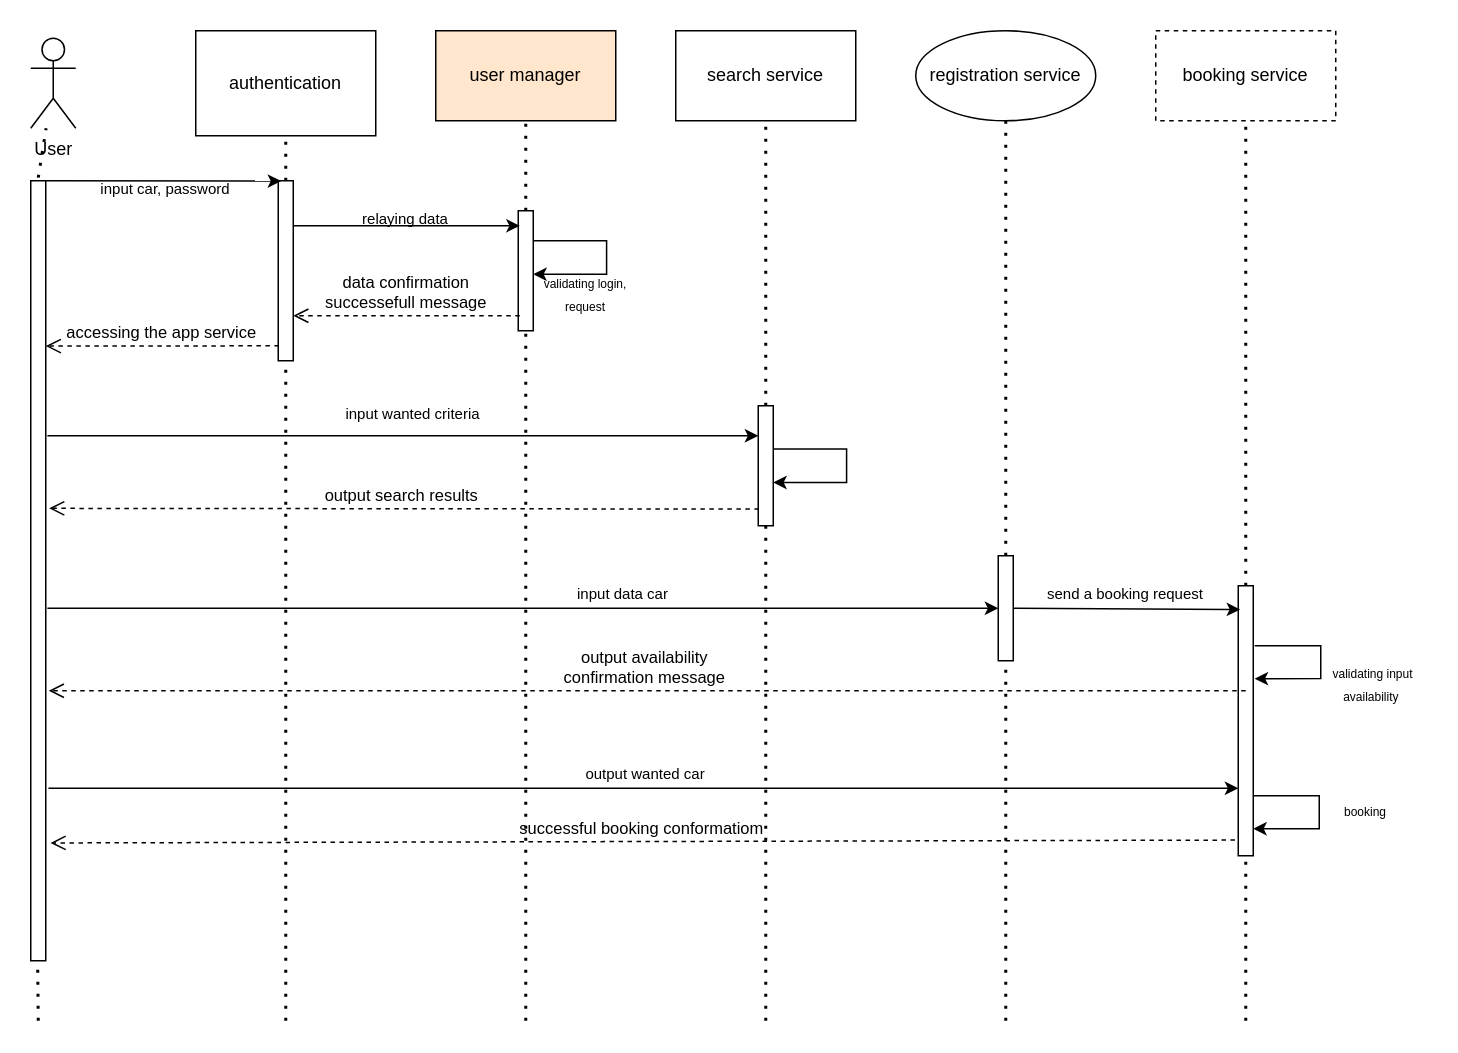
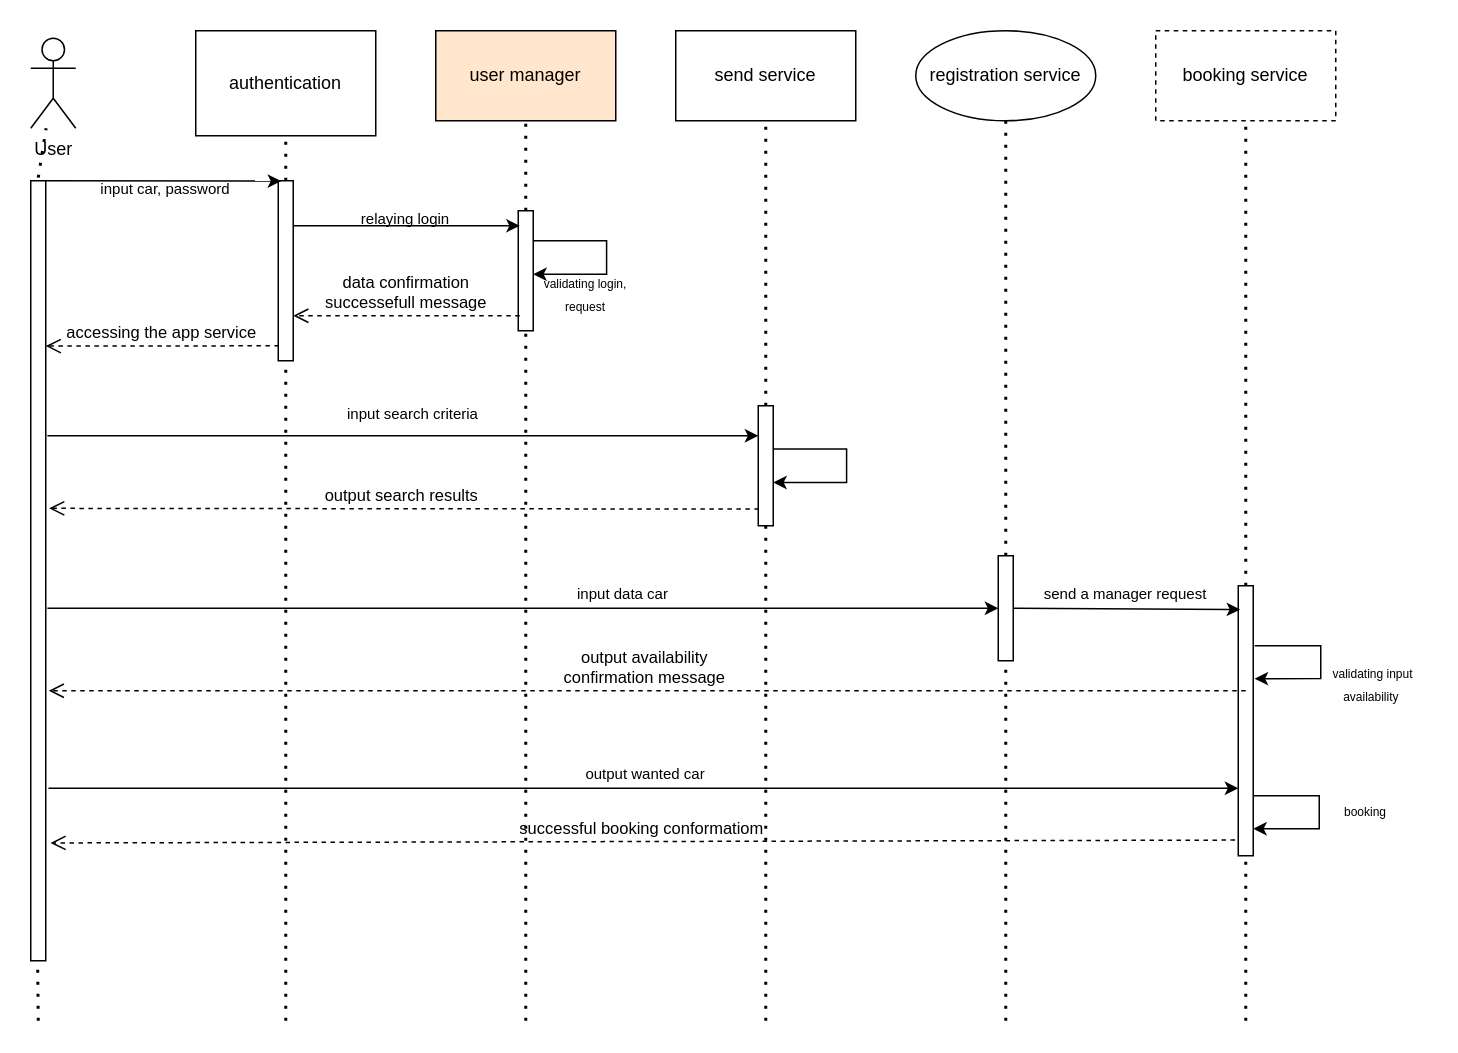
(766, 76) -> (766, 76)
(406, 218) -> (406, 218)
(413, 413) -> (413, 413)
(1126, 593) -> (1126, 593)
